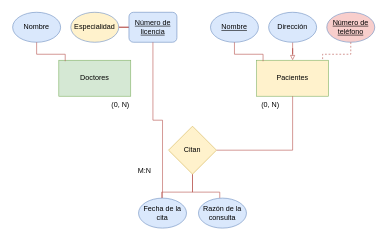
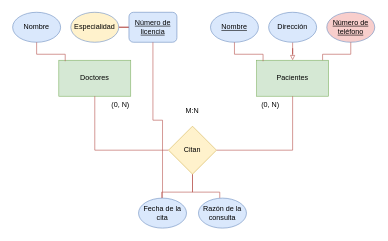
(340, 54) -> (340, 54)
(293, 78) -> (293, 78)
none -> (105, 150)
(144, 171) -> (192, 111)
